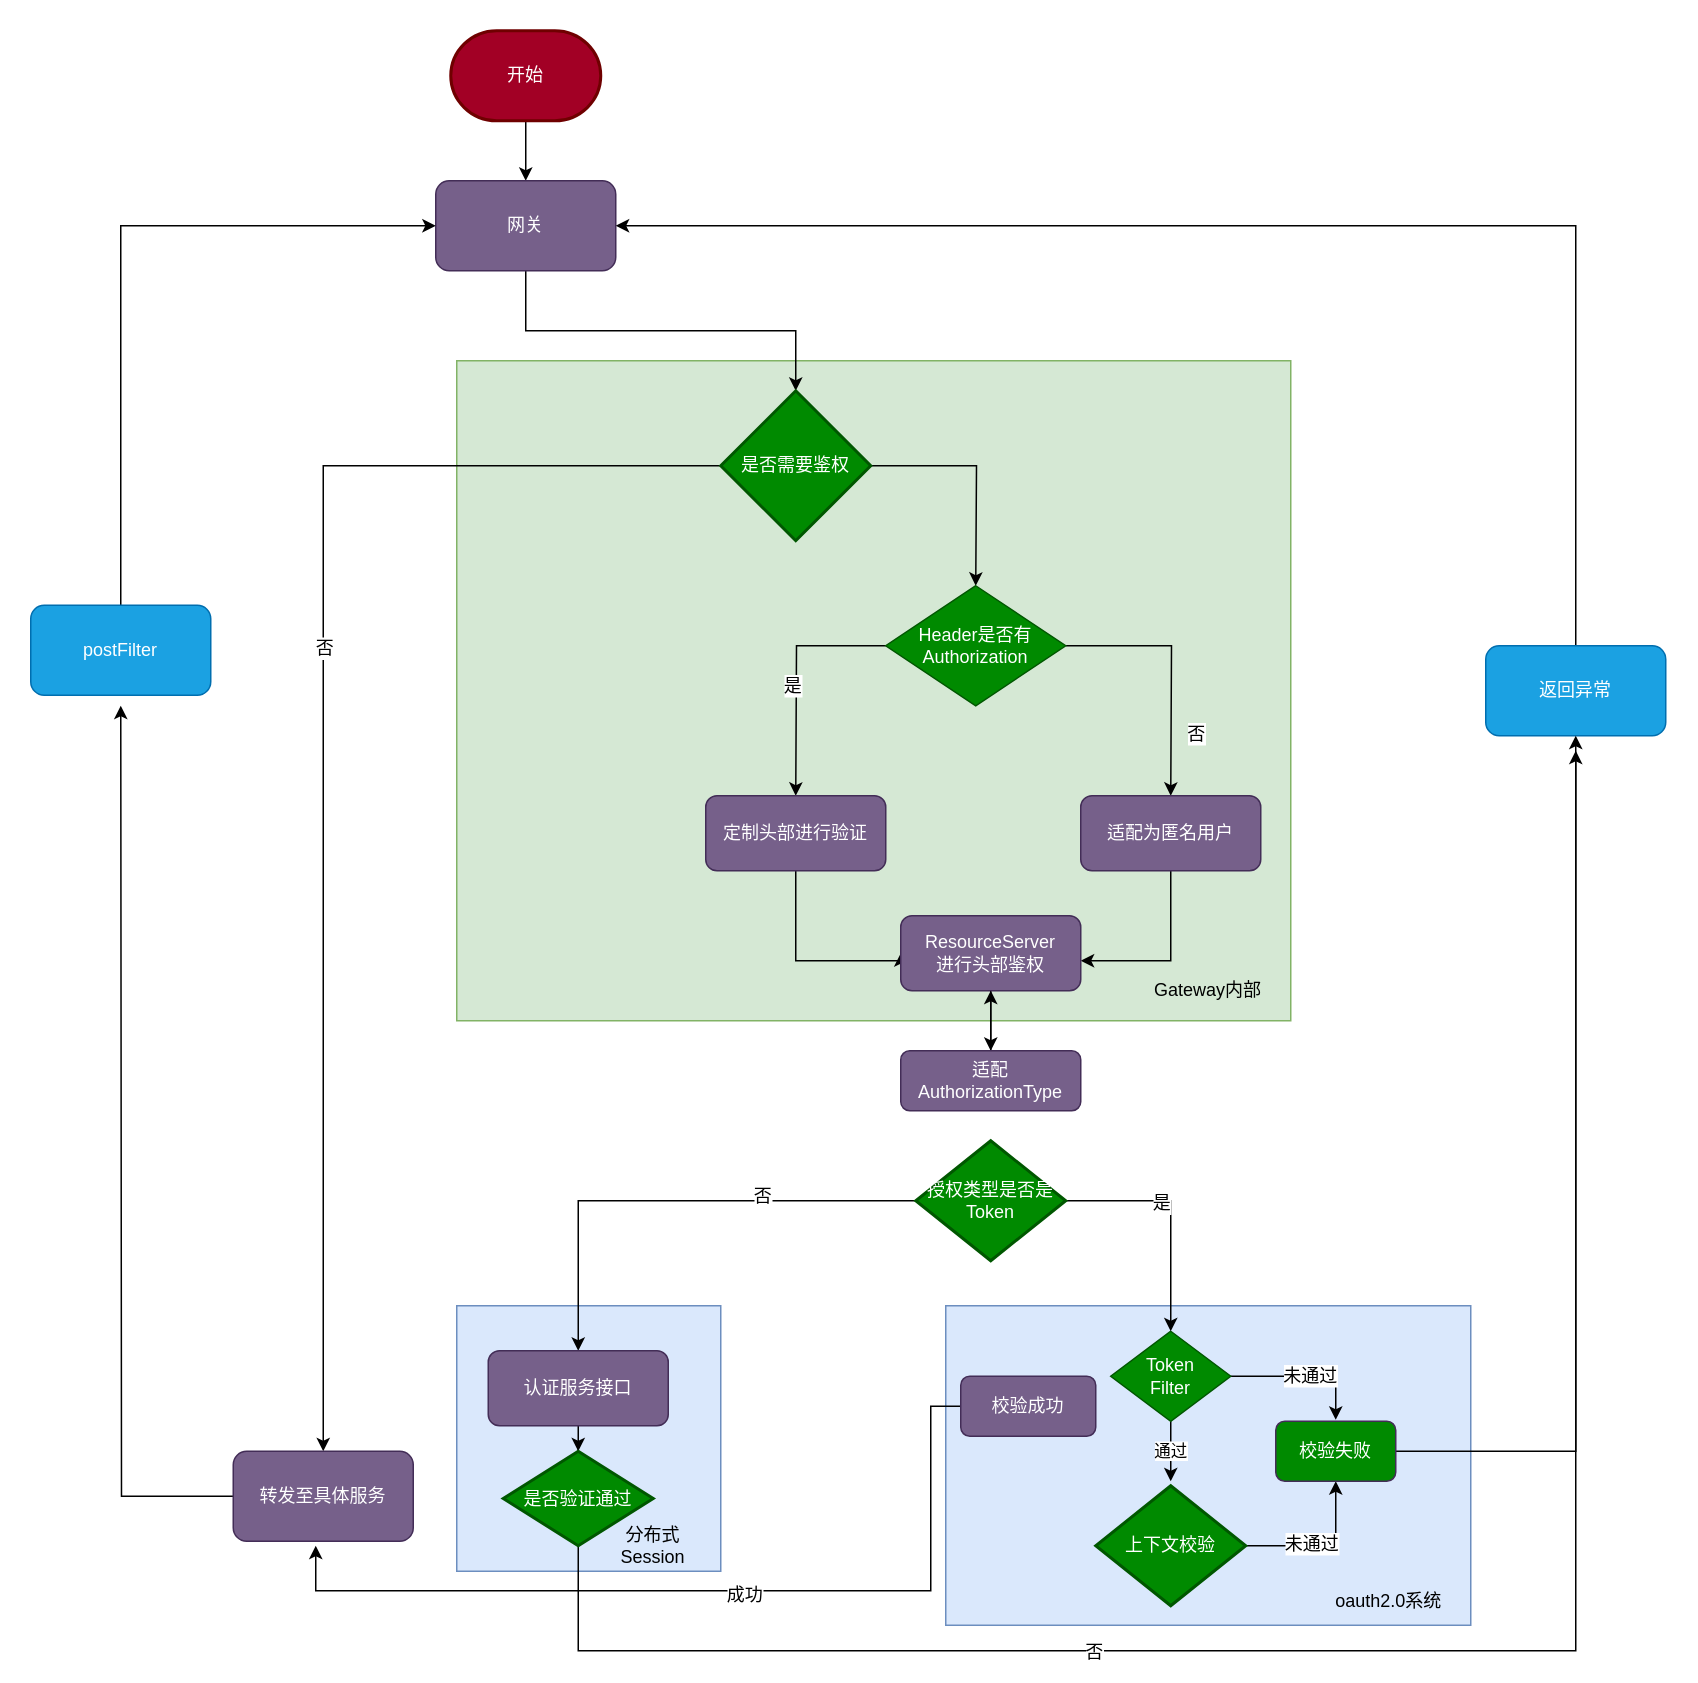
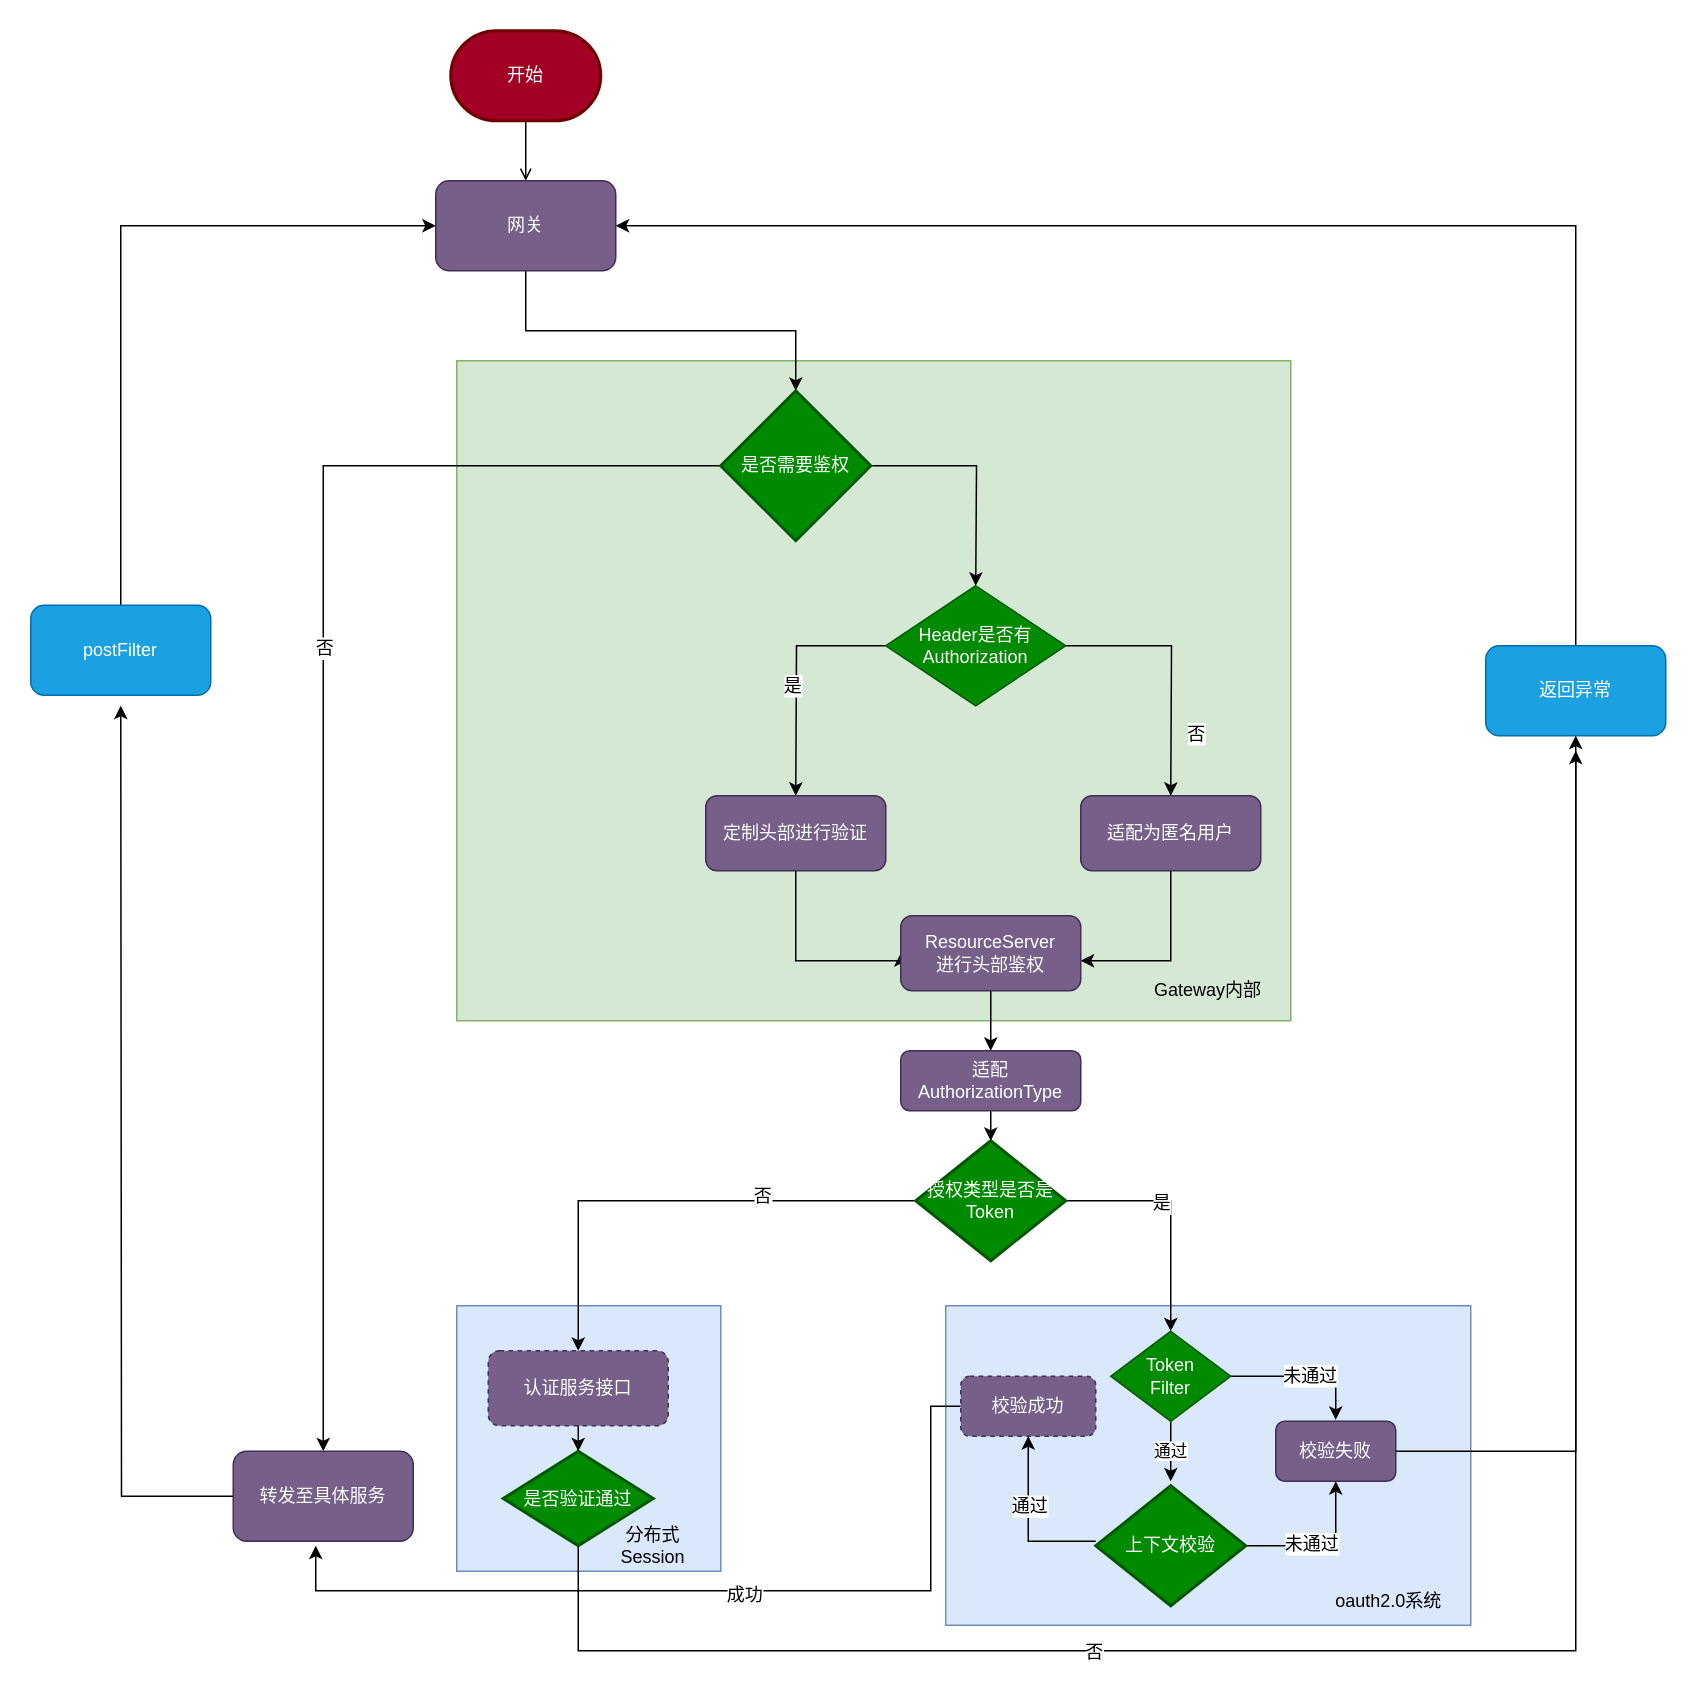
(526, 169) -> (526, 171)
(991, 1049) -> (991, 1131)
(578, 1388) -> (578, 1388)
(1028, 1406) -> (1028, 1406)
(1336, 1451) -> (1336, 1451)
none -> (1028, 1527)
